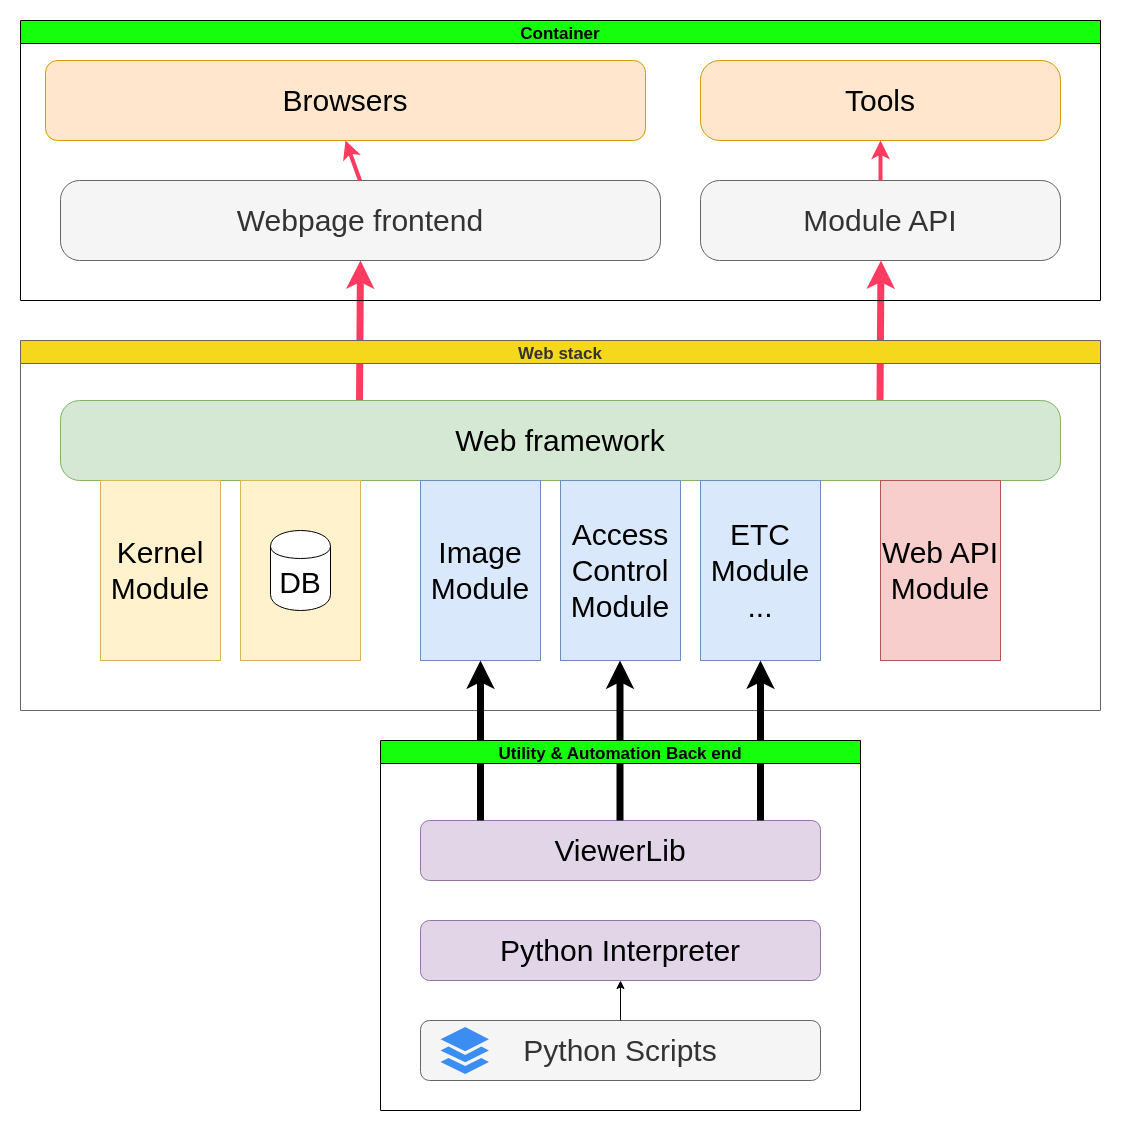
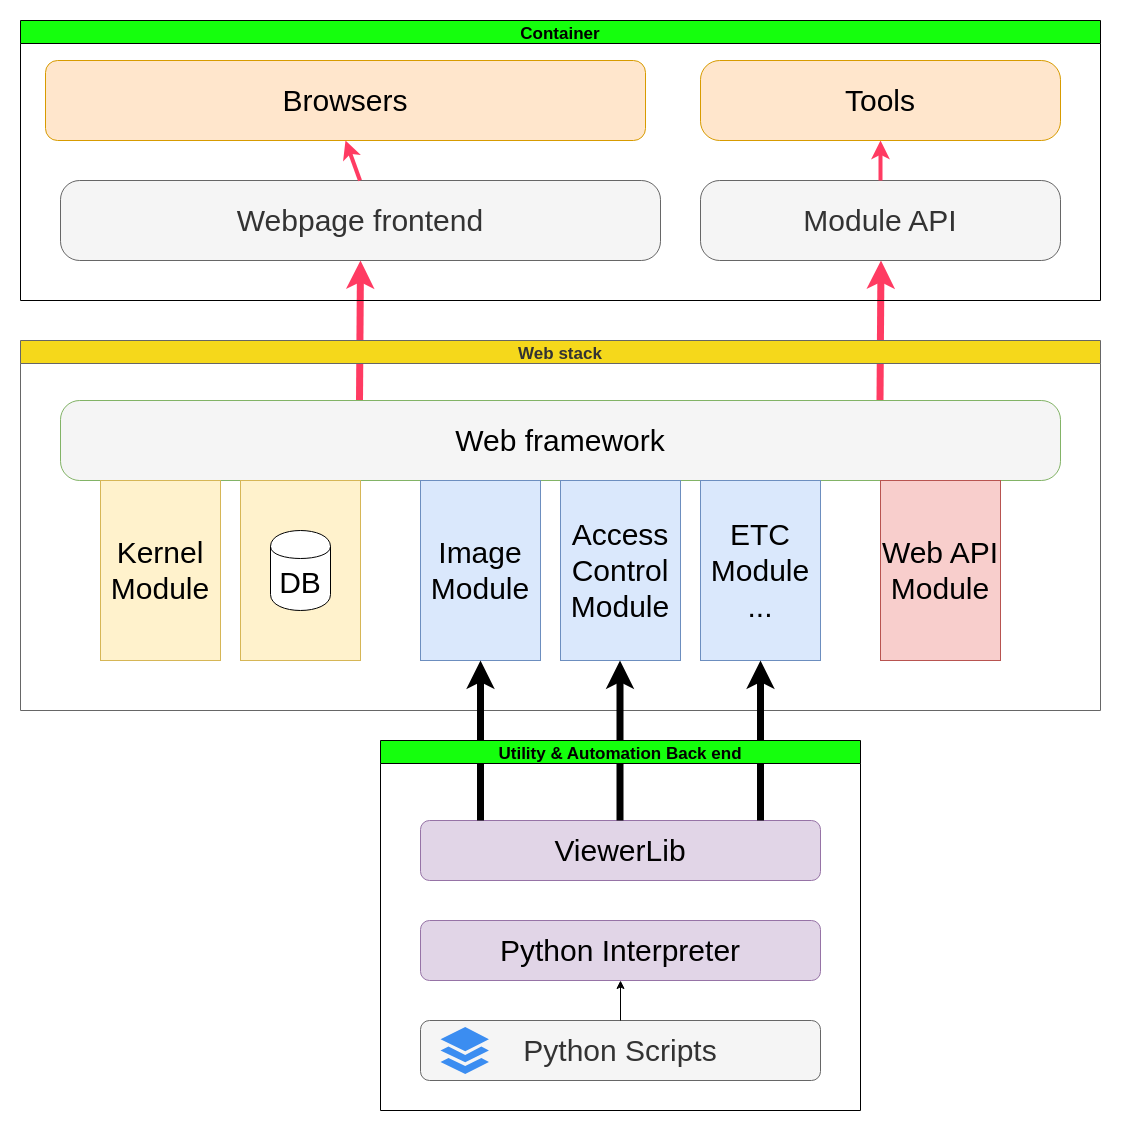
(561, 441) -> (561, 441)
